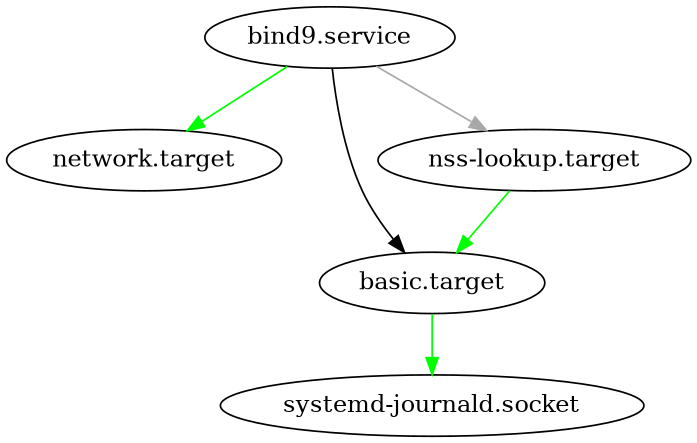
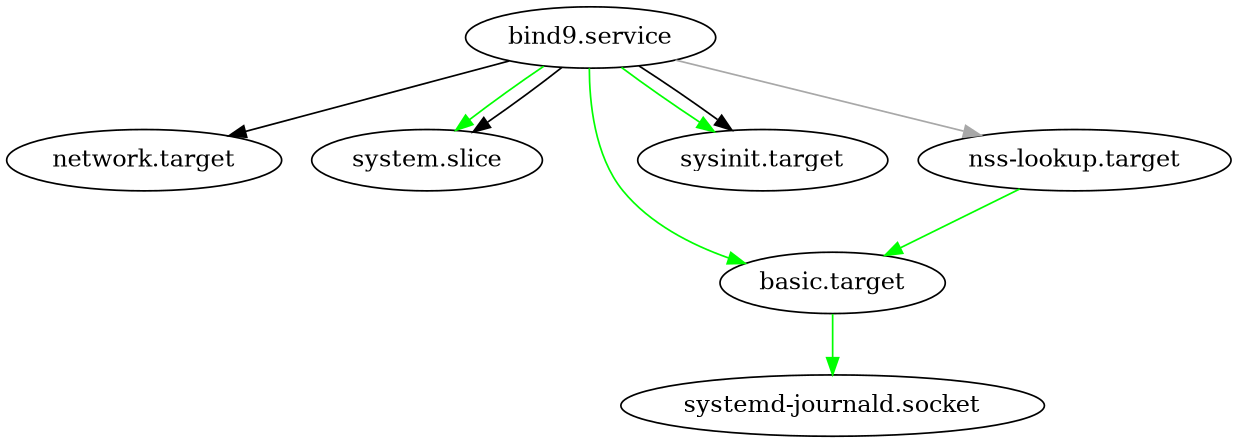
(245, 94) -> (377, 96)
(350, 158) -> (622, 190)
none -> (427, 160)
none -> (763, 160)
